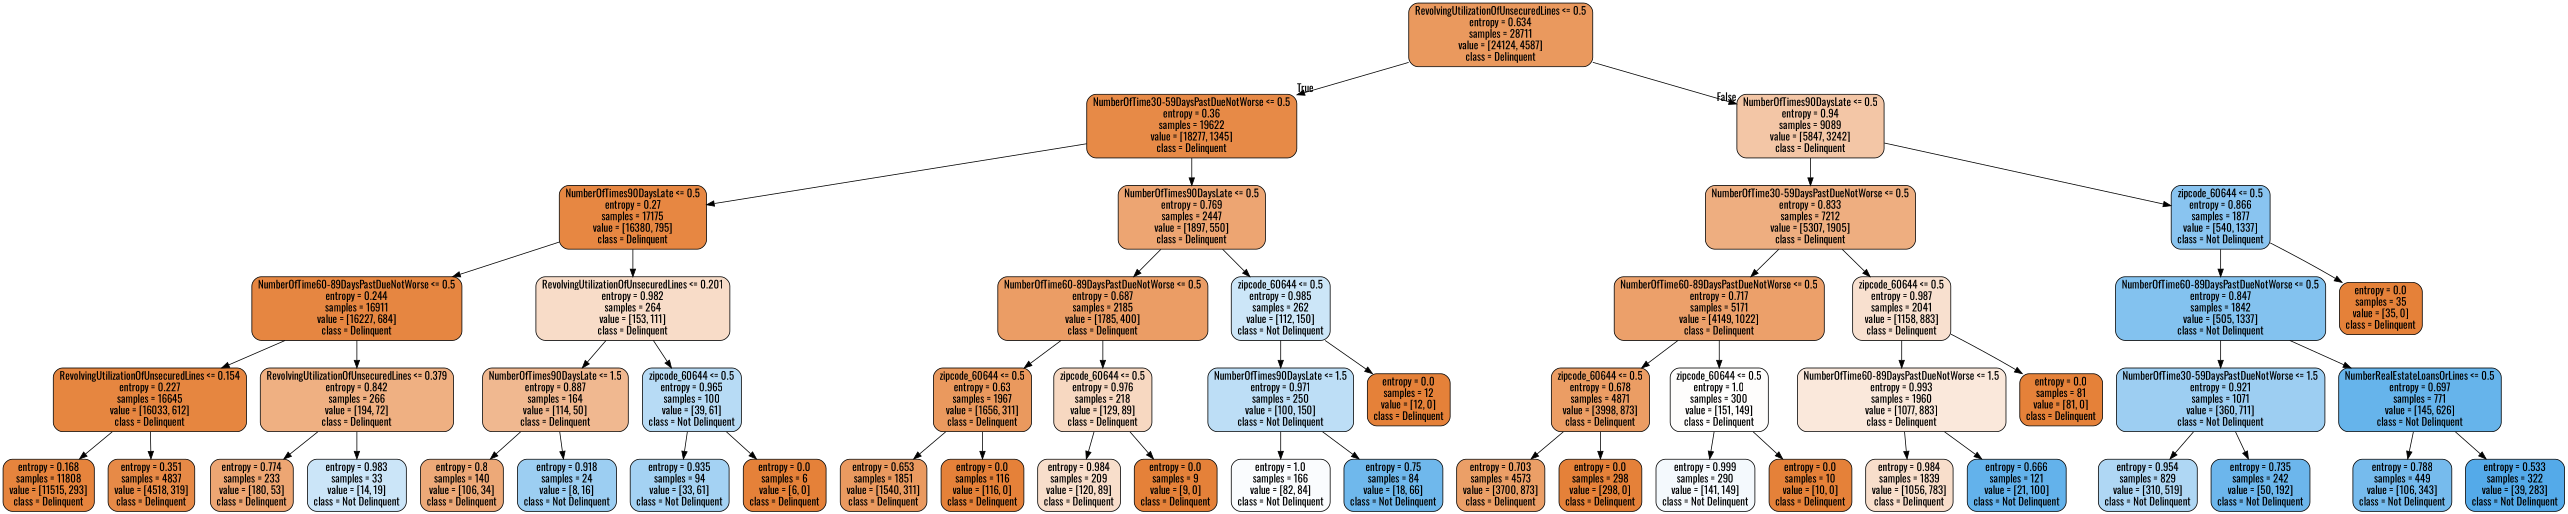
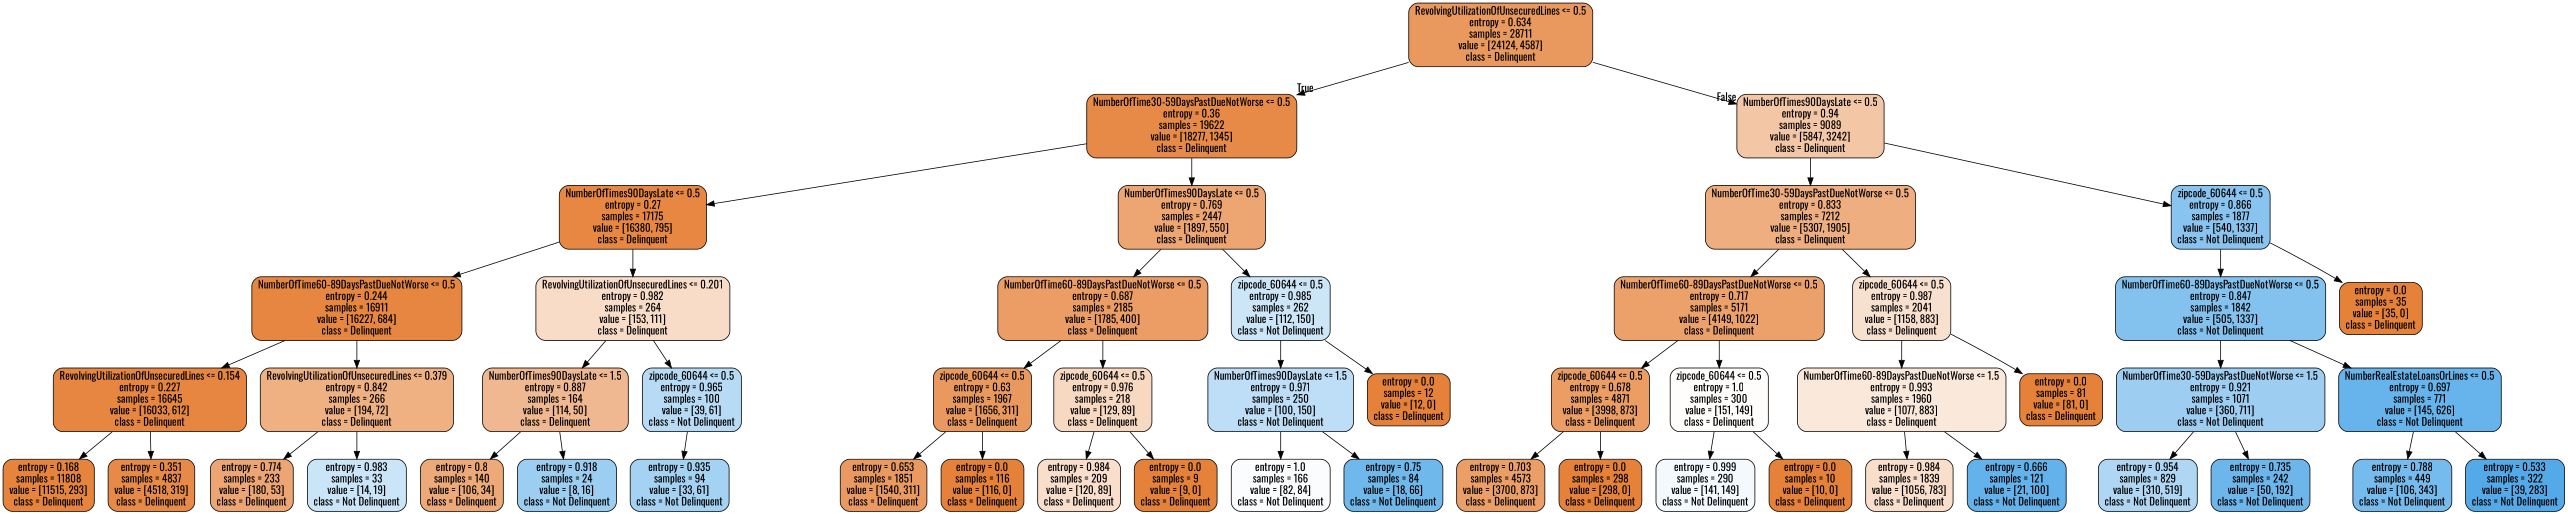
(785, 485) -> none
